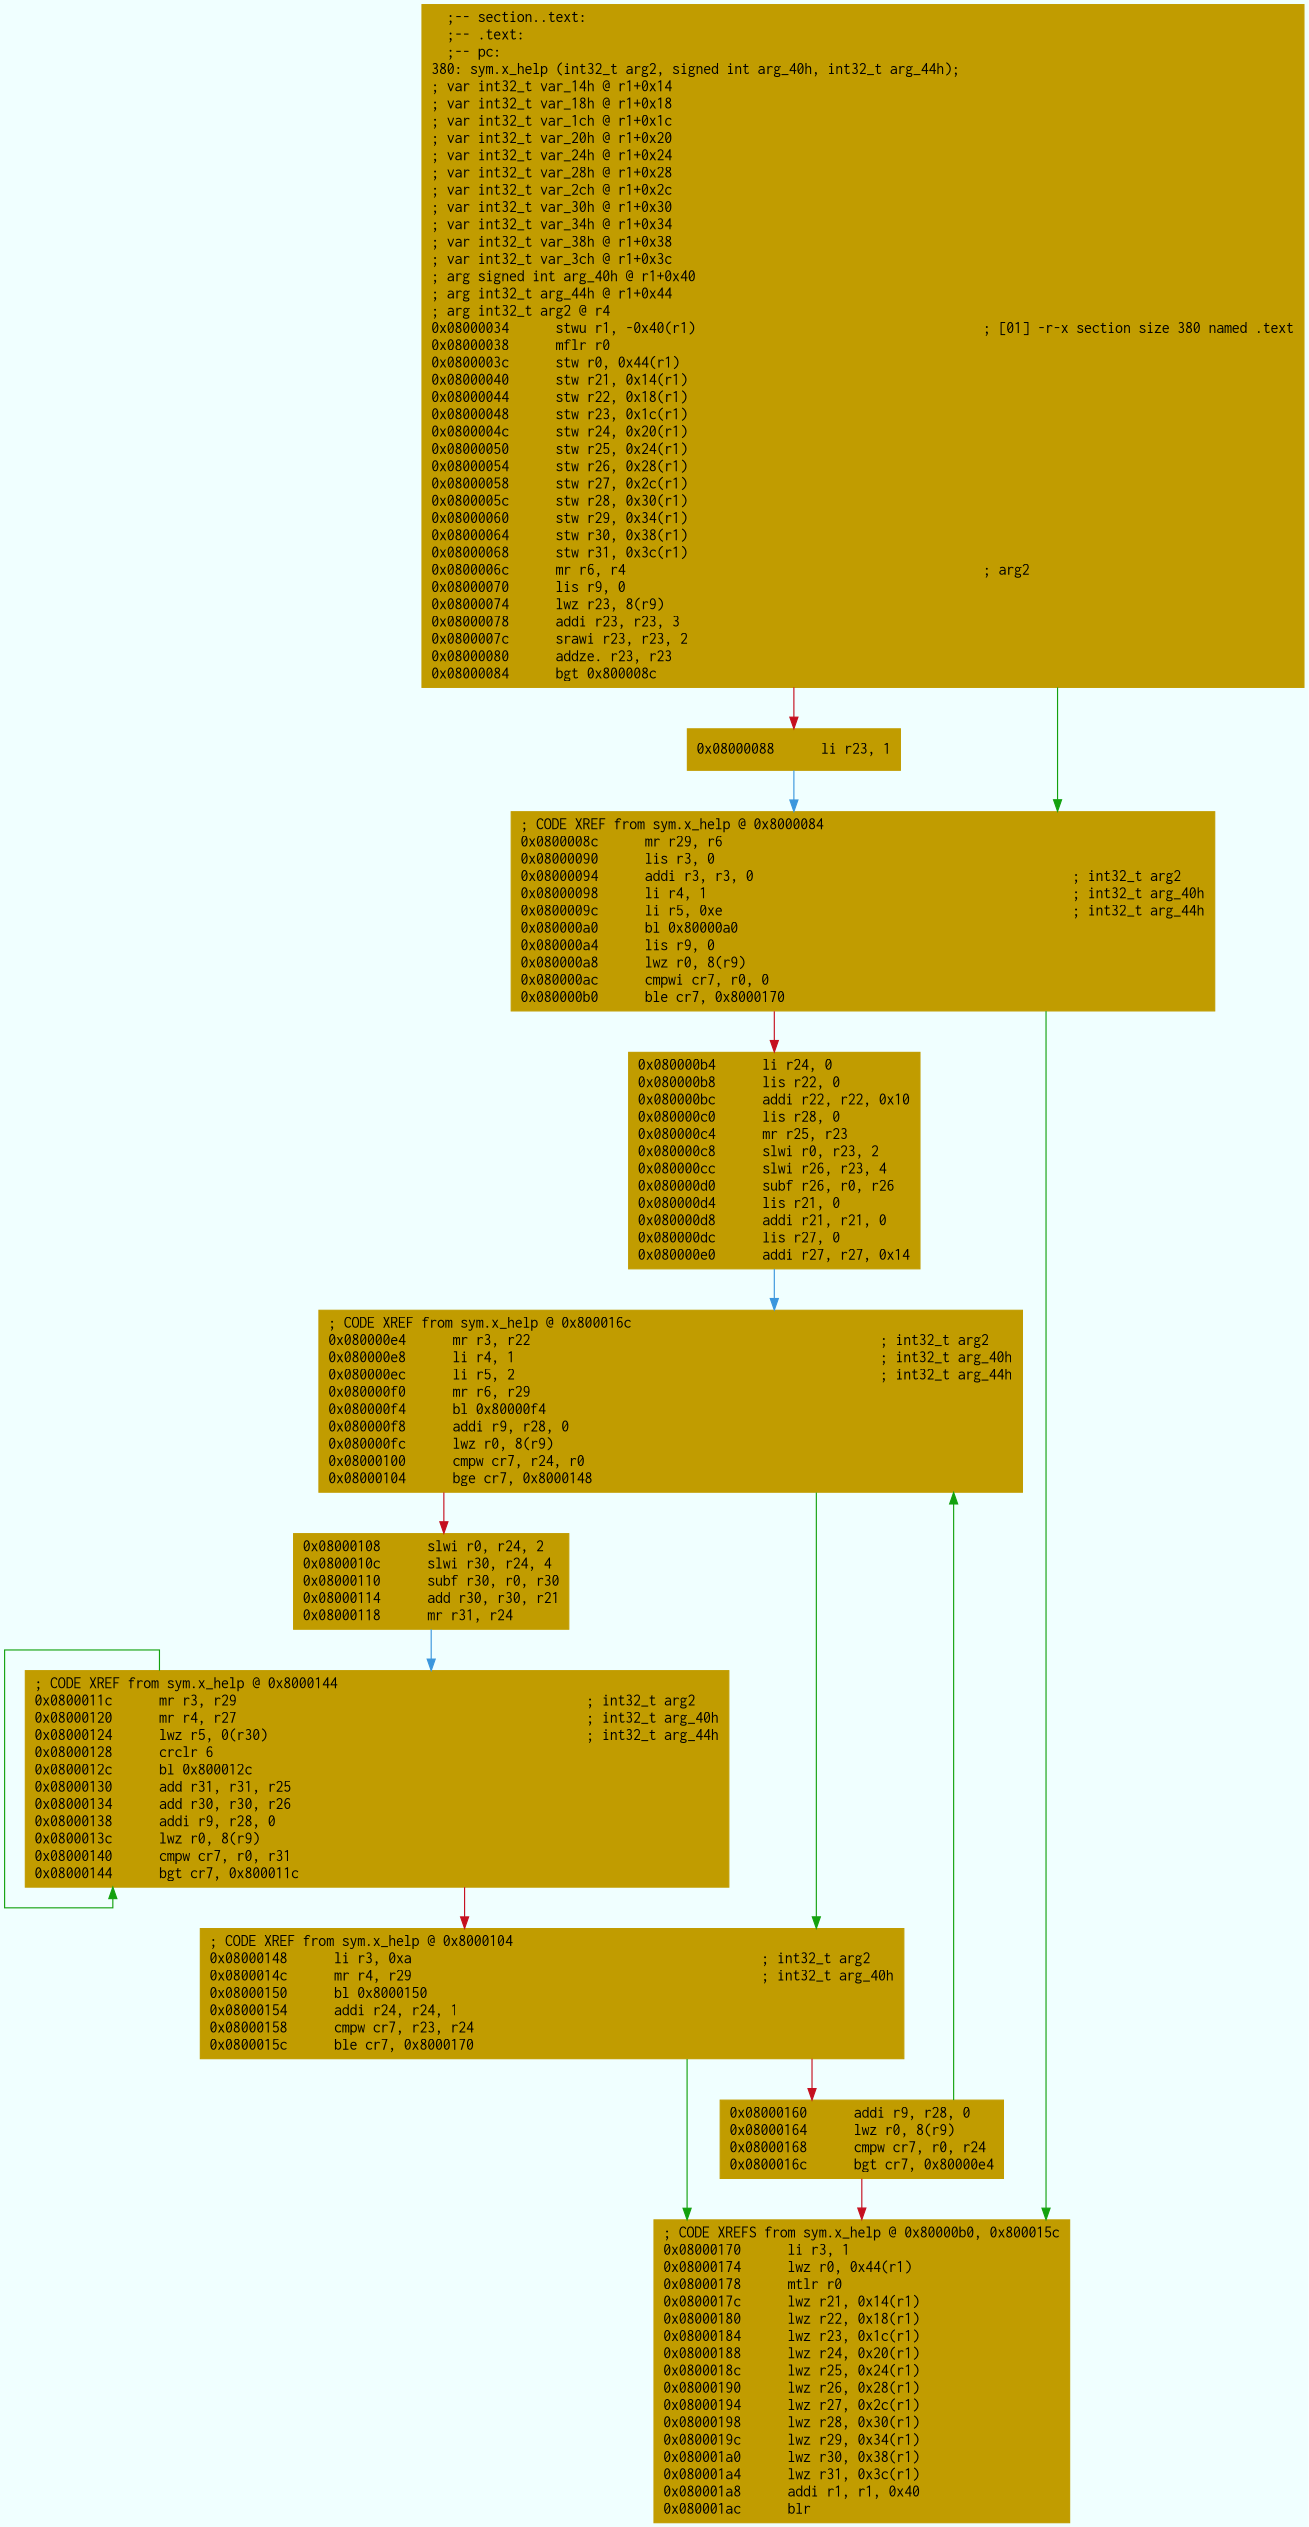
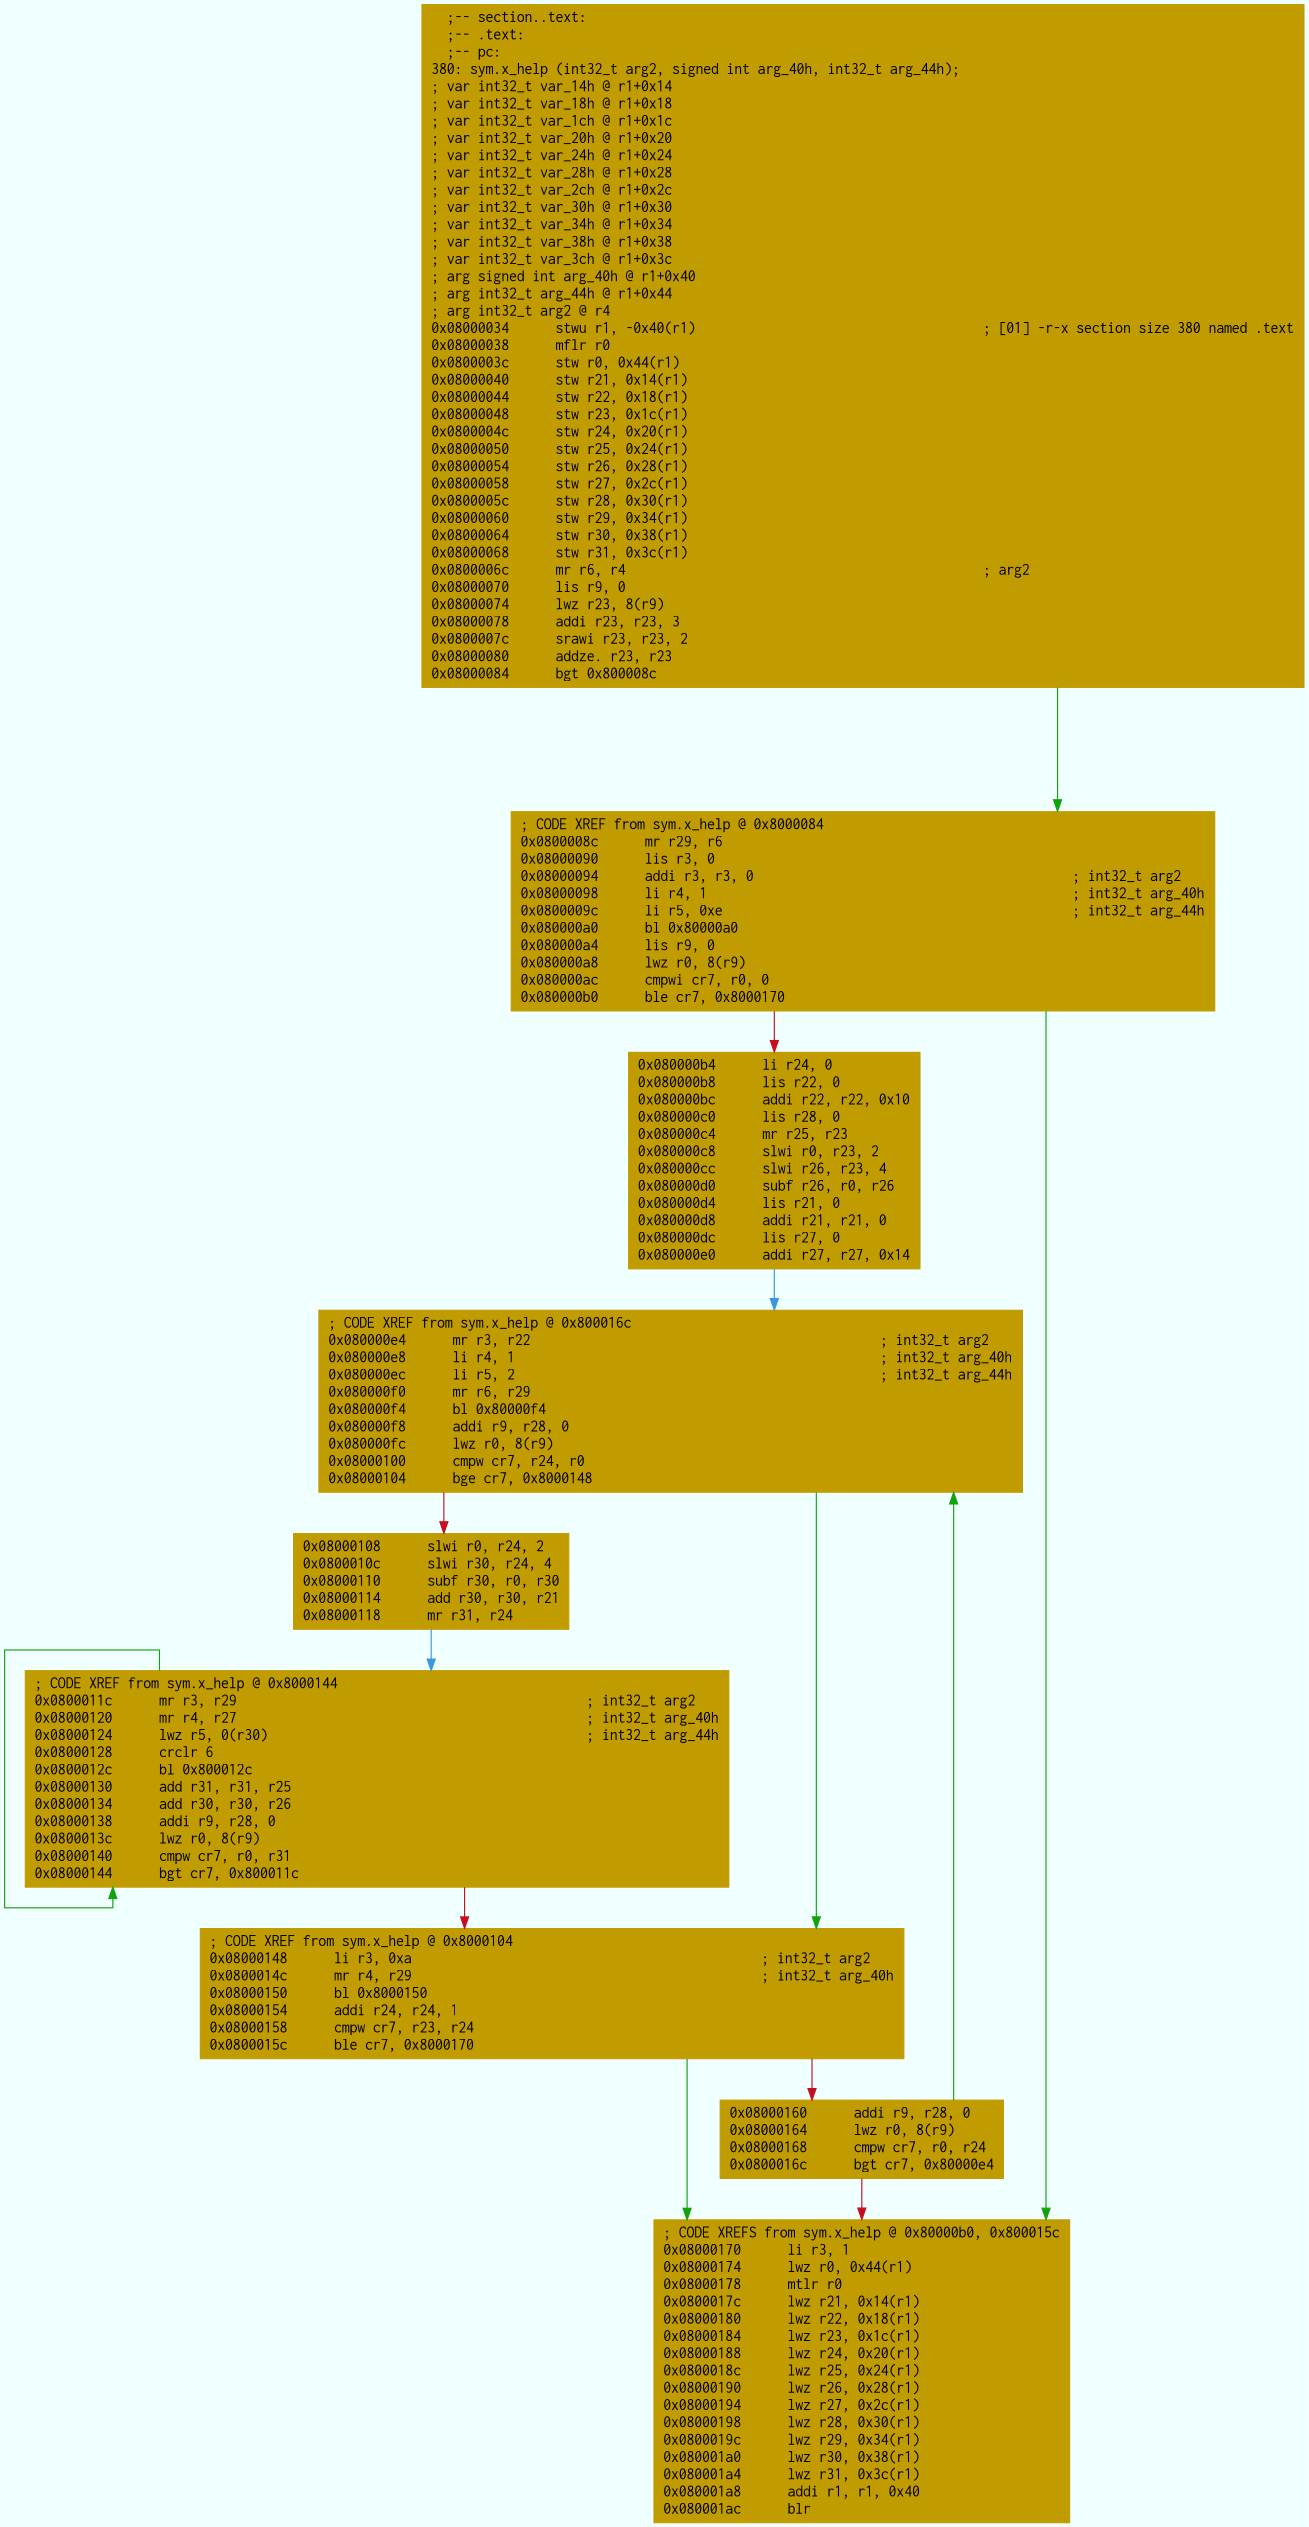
(794, 750) -> none
